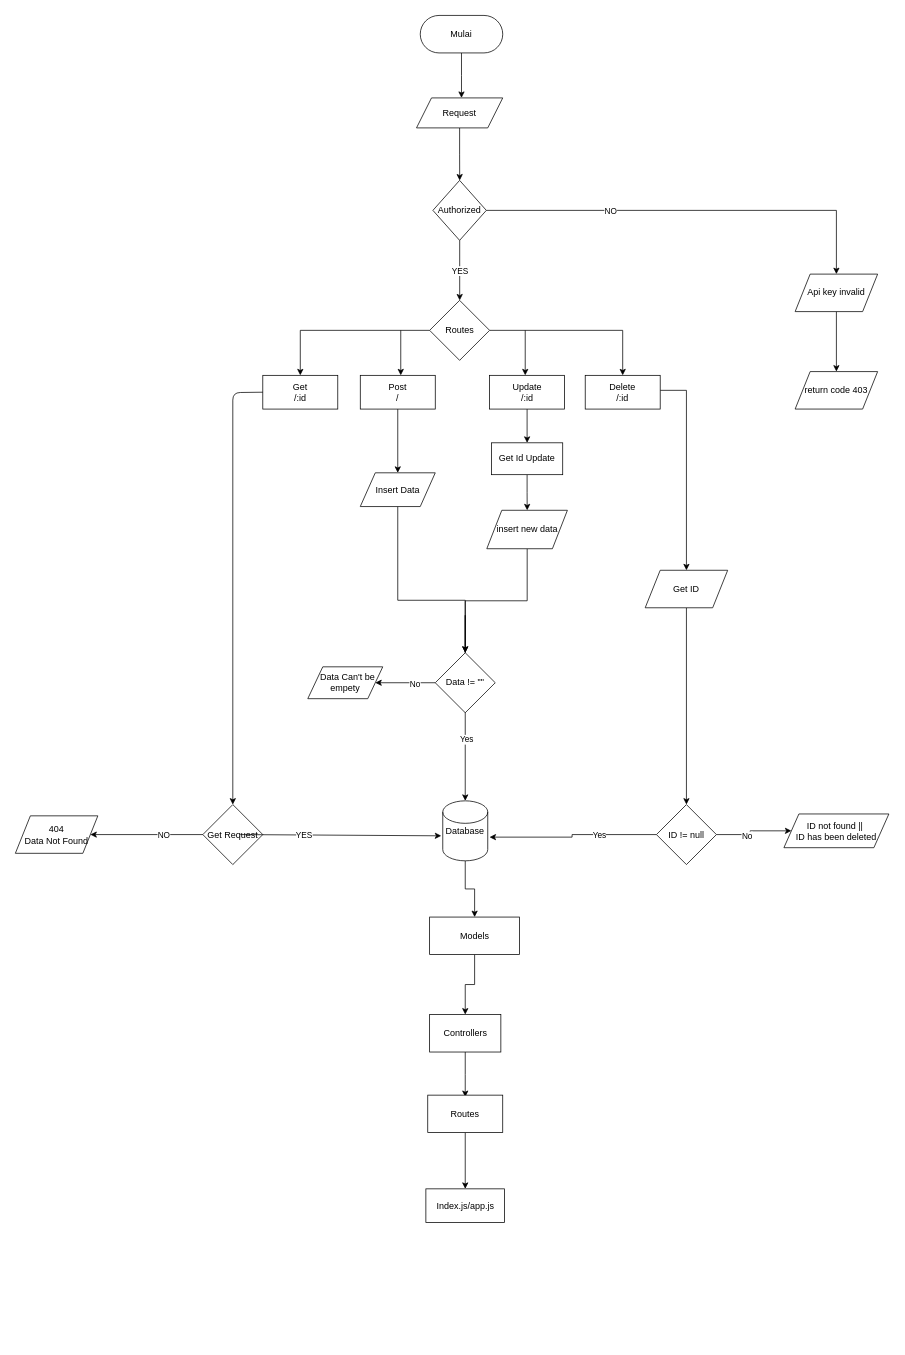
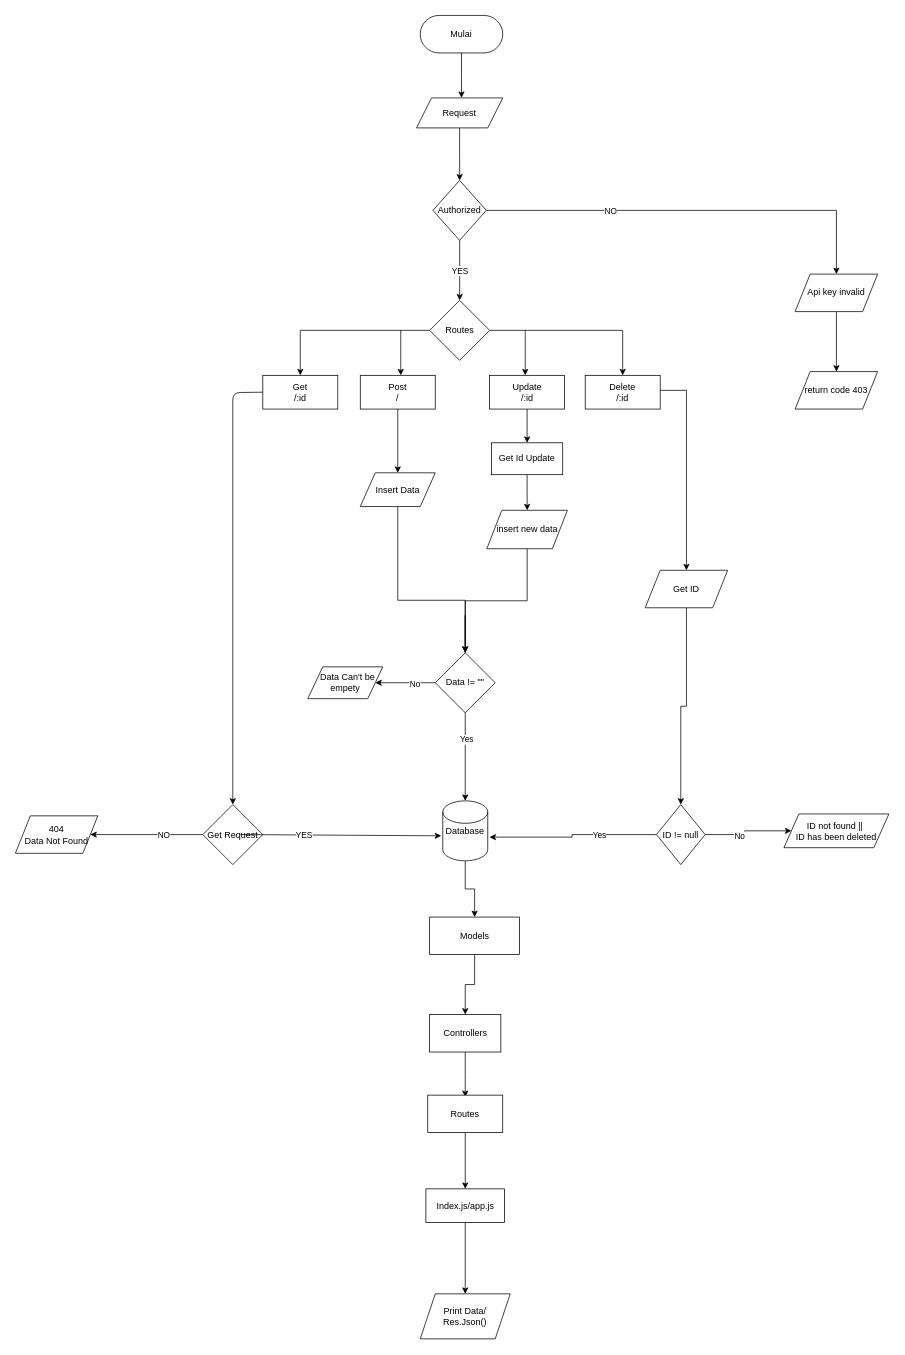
(687, 835) -> (681, 835)
none -> (465, 1256)
none -> (465, 1317)
